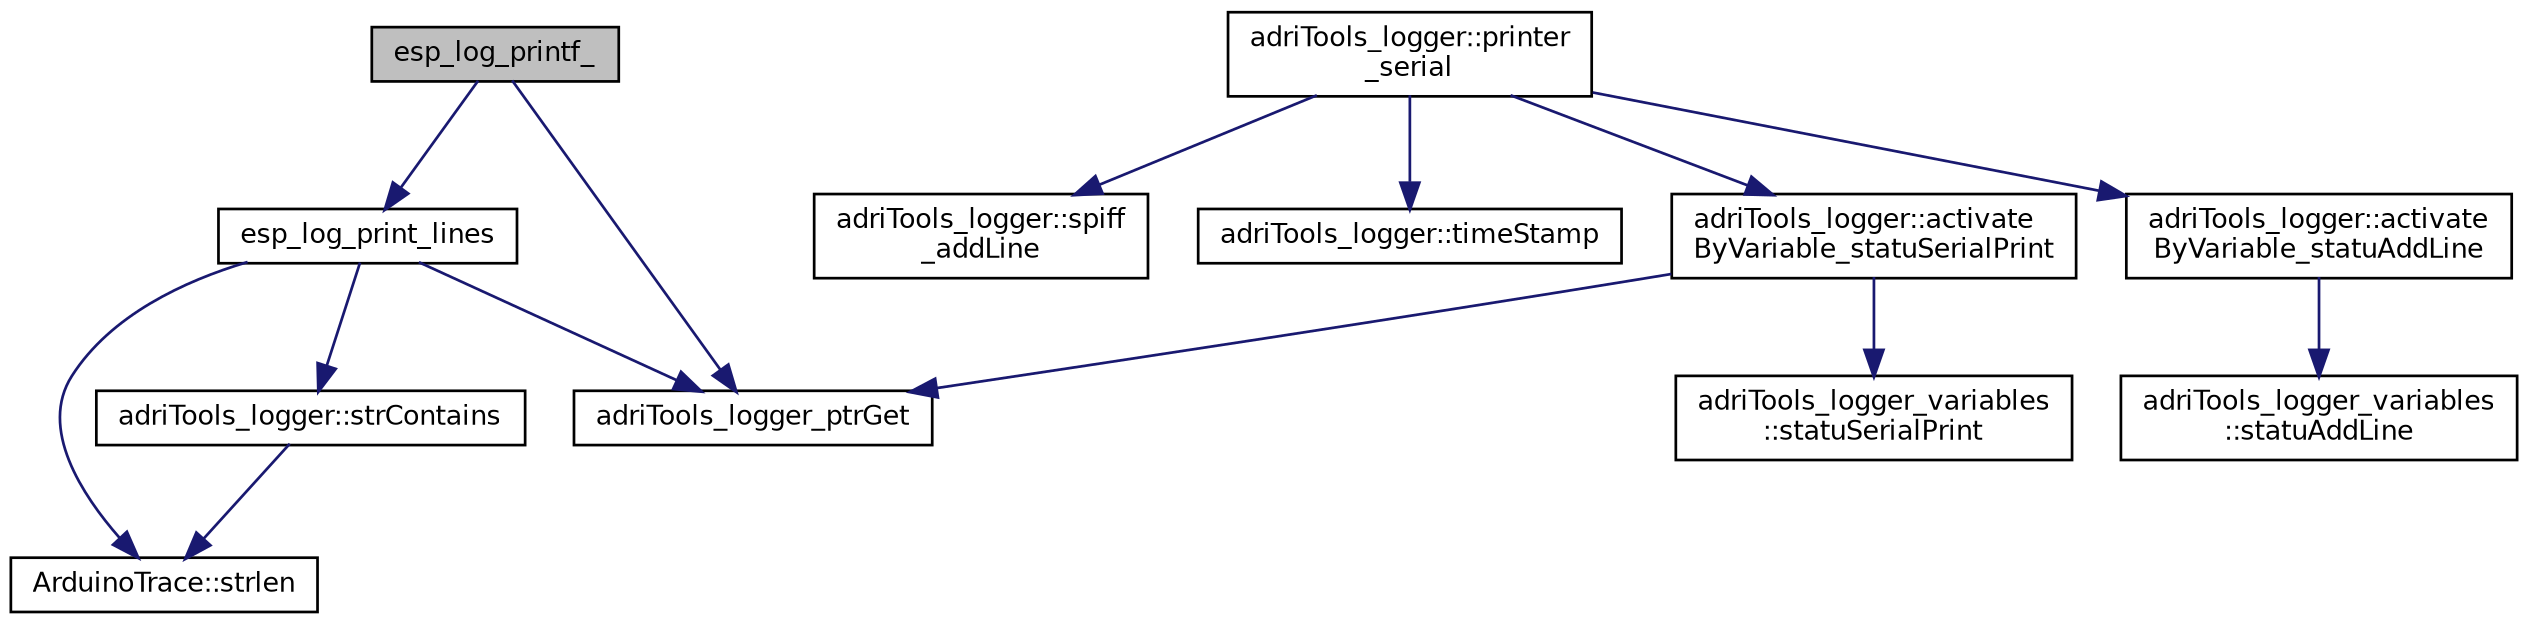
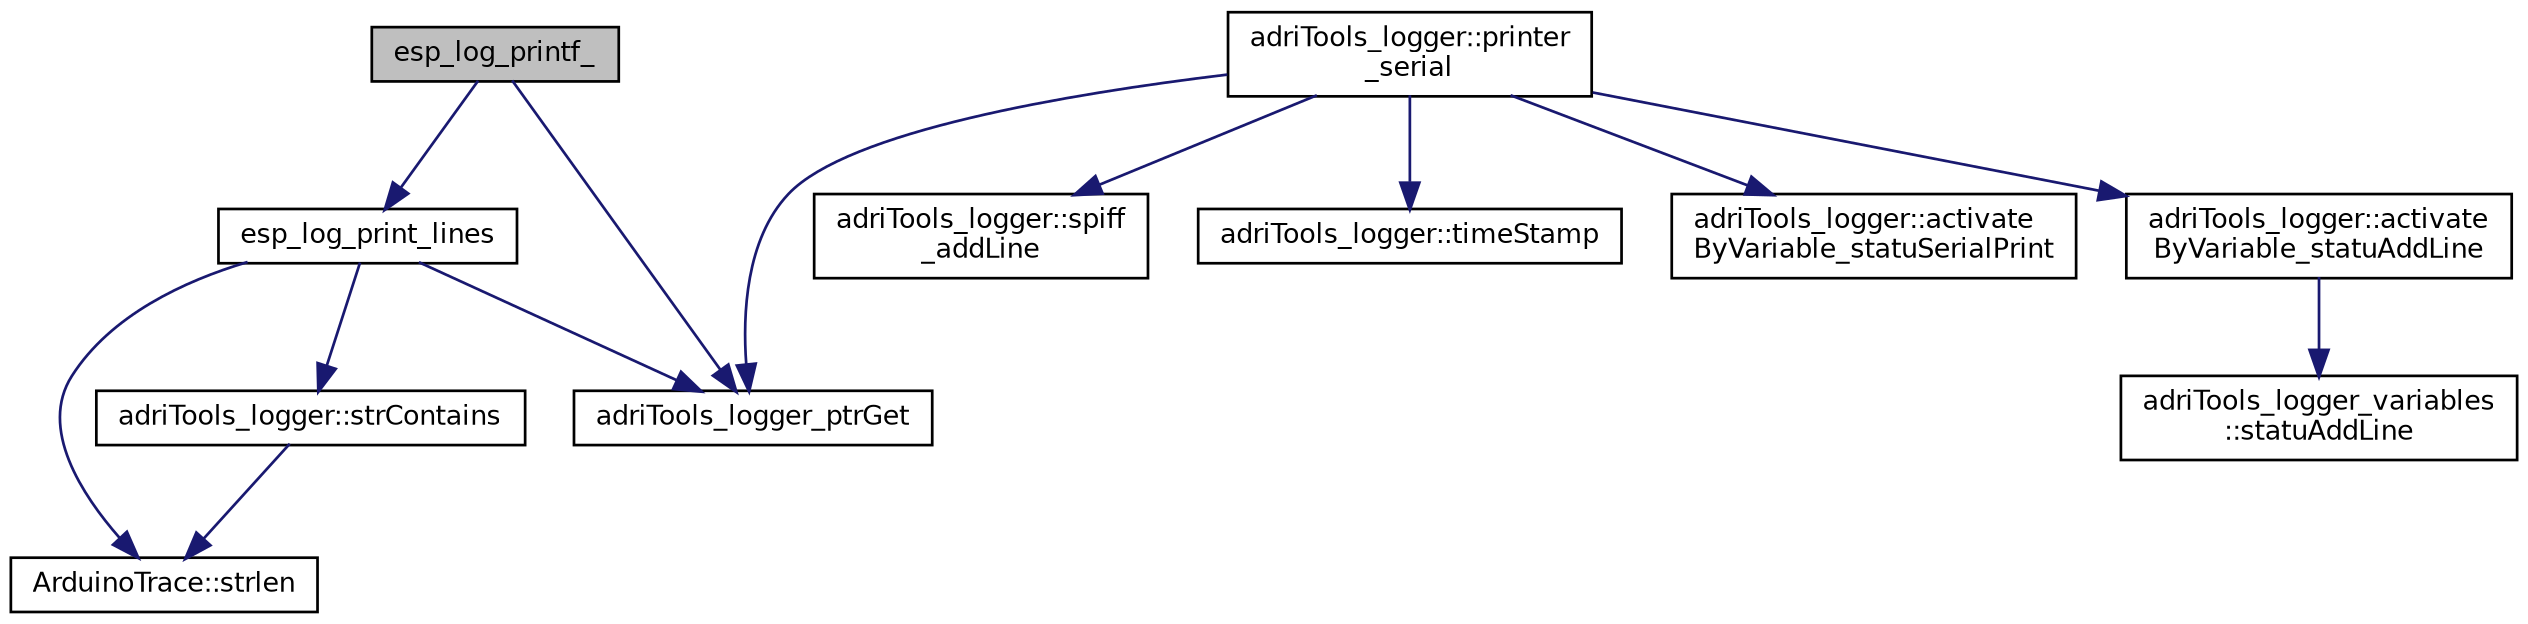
(1304, 332) -> (913, 133)
(1874, 418) -> none
